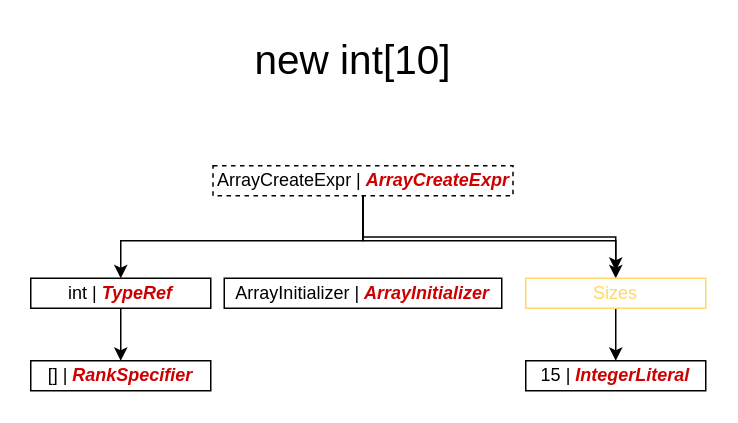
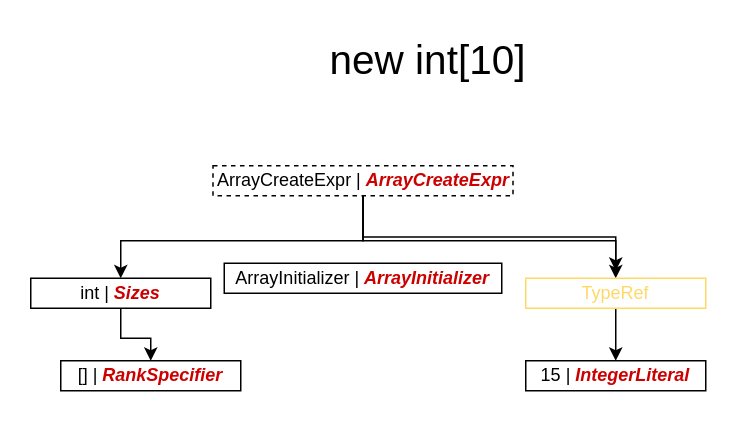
(353, 61) -> (428, 61)
(121, 293) -> (121, 293)
(363, 293) -> (363, 278)
(616, 293) -> (616, 293)
(121, 376) -> (151, 376)
